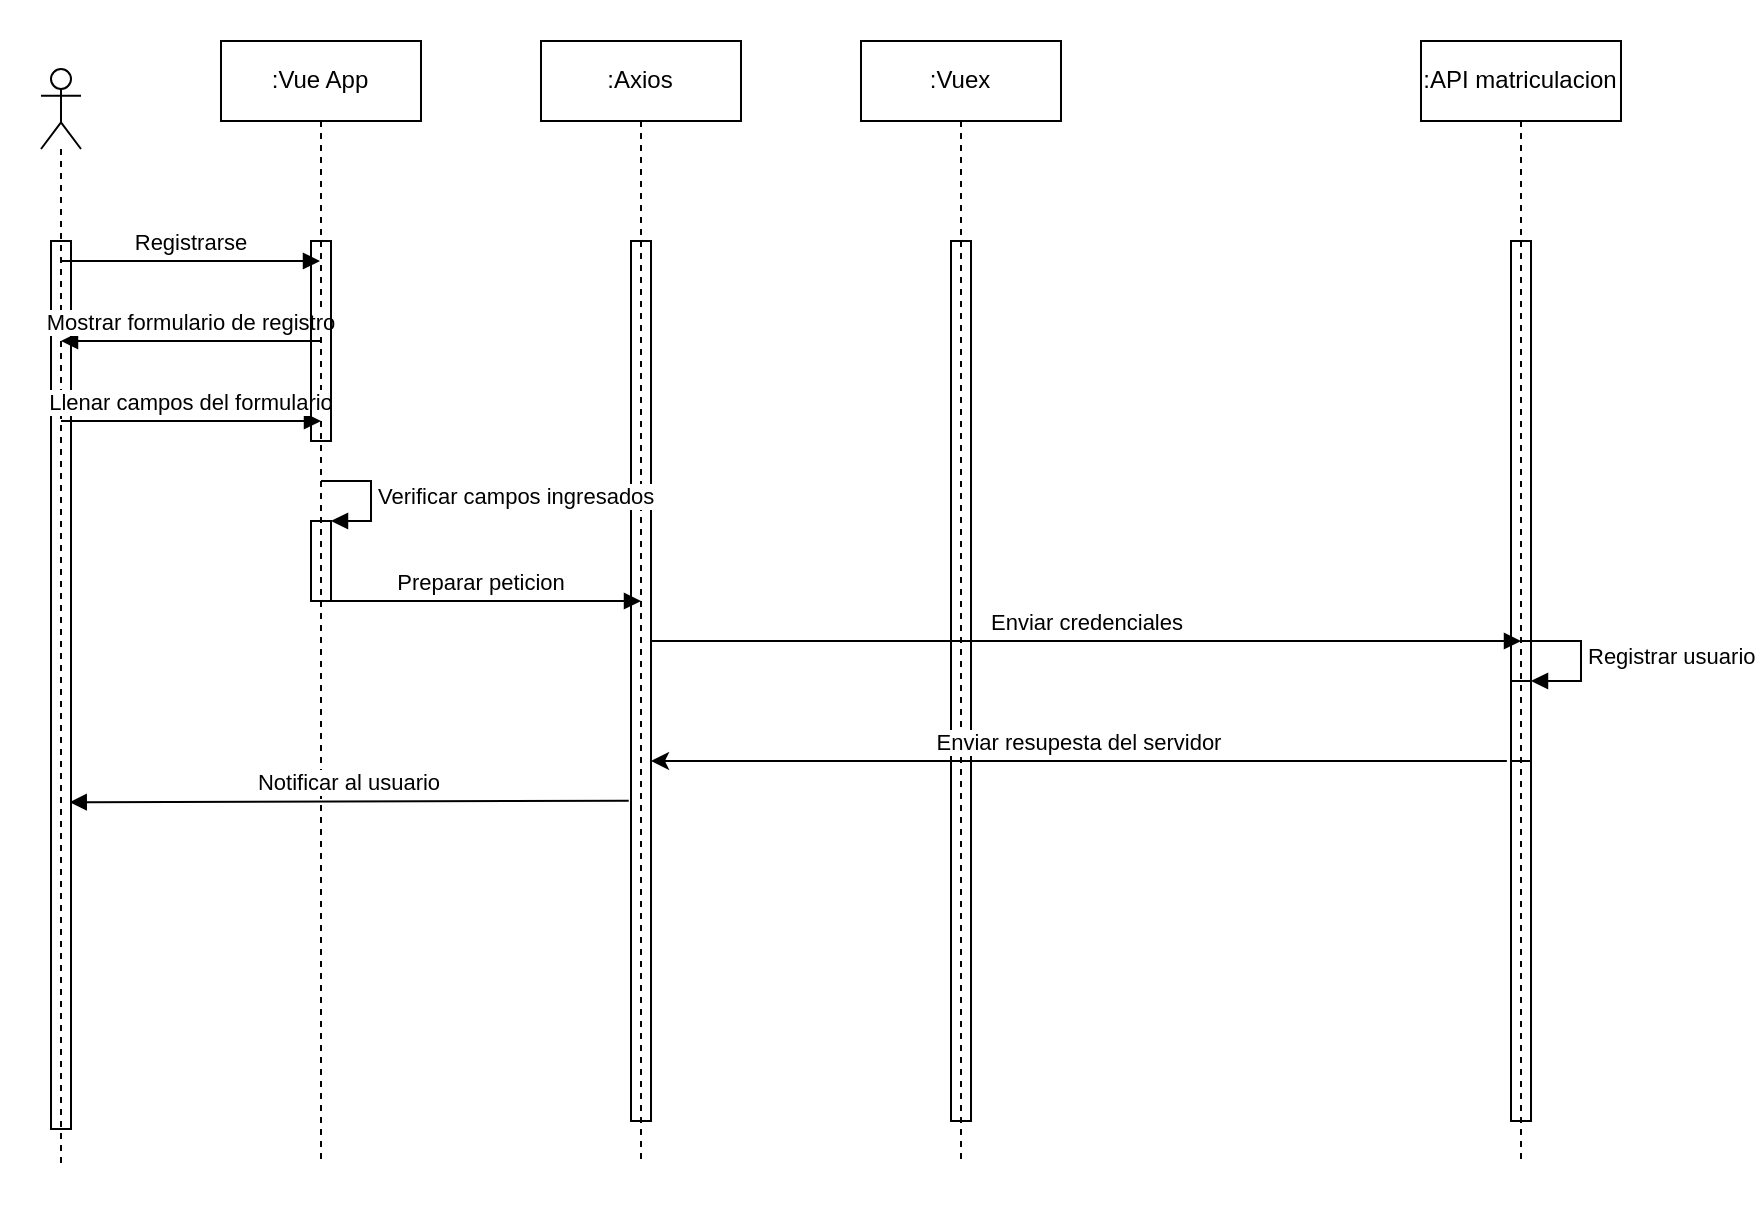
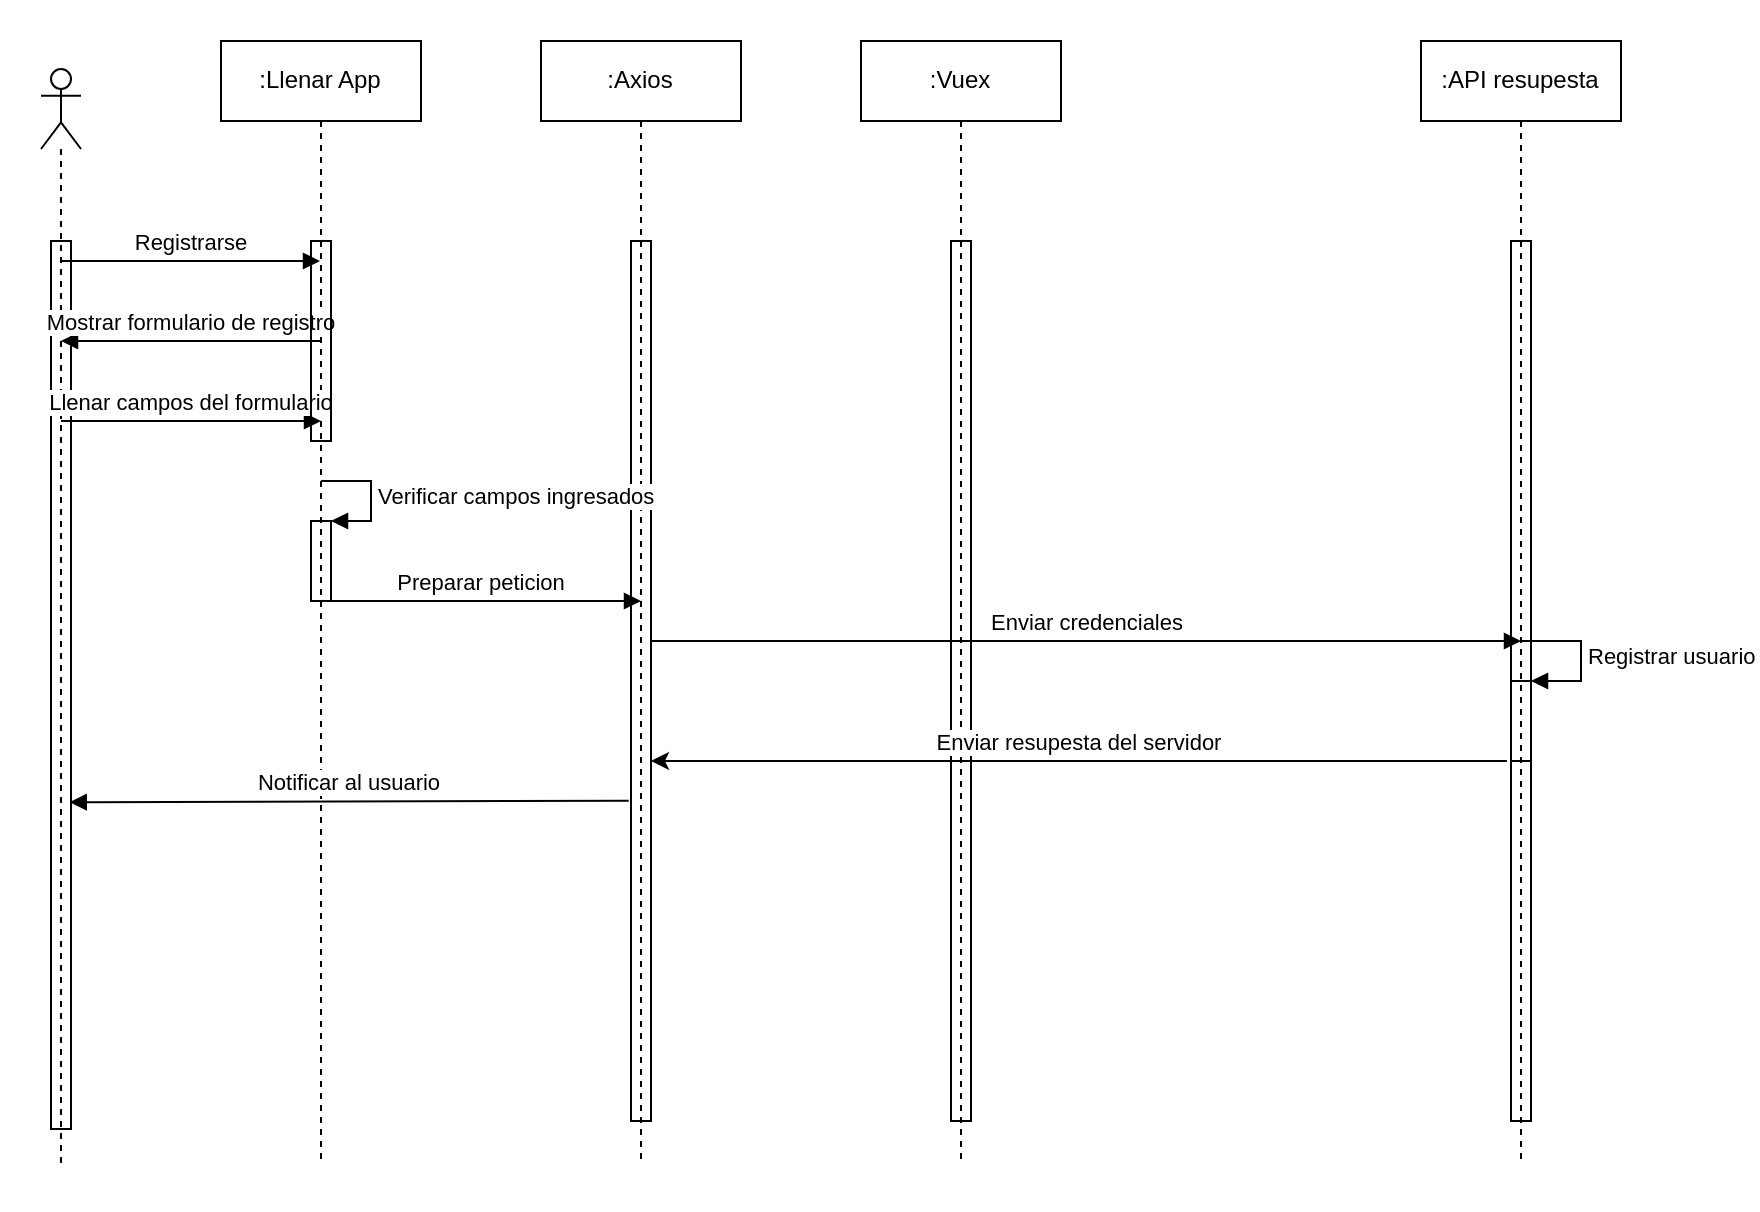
(321, 81) -> (321, 81)
(1521, 81) -> (1521, 81)
